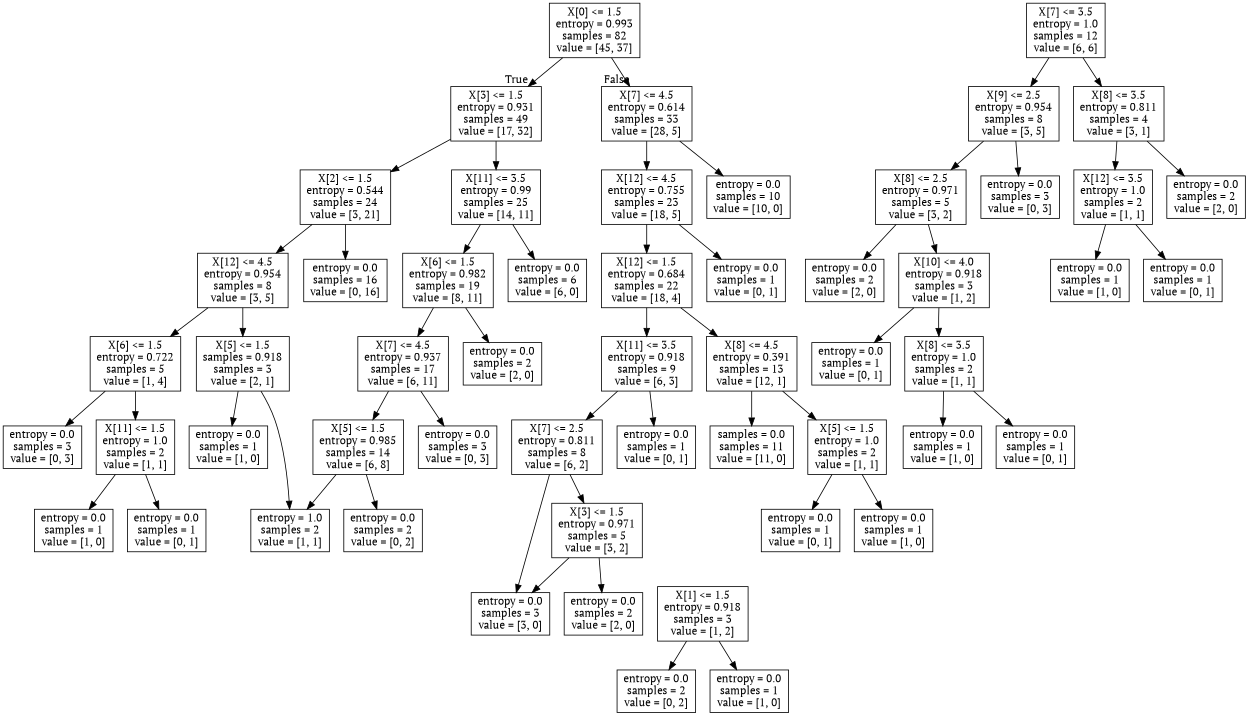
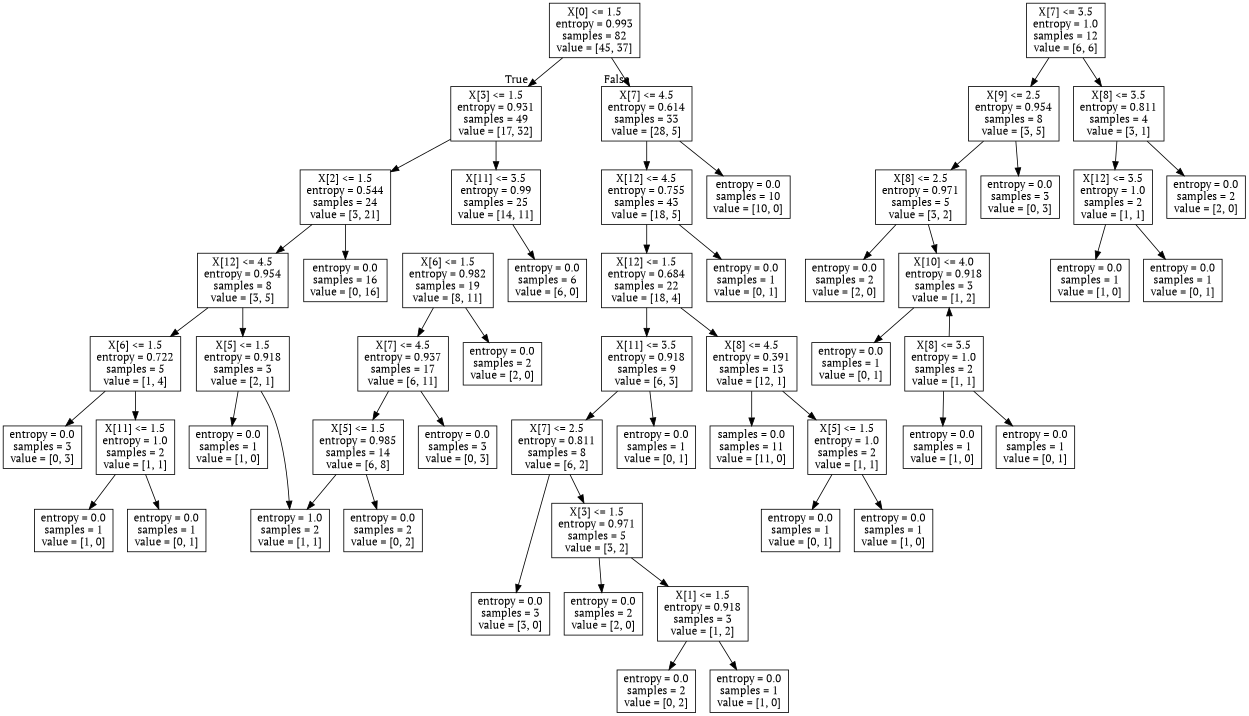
(647, 197) -> (647, 197)
(474, 235) -> none
(939, 318) -> (949, 326)
(243, 364) -> (243, 364)
(554, 572) -> (647, 570)
